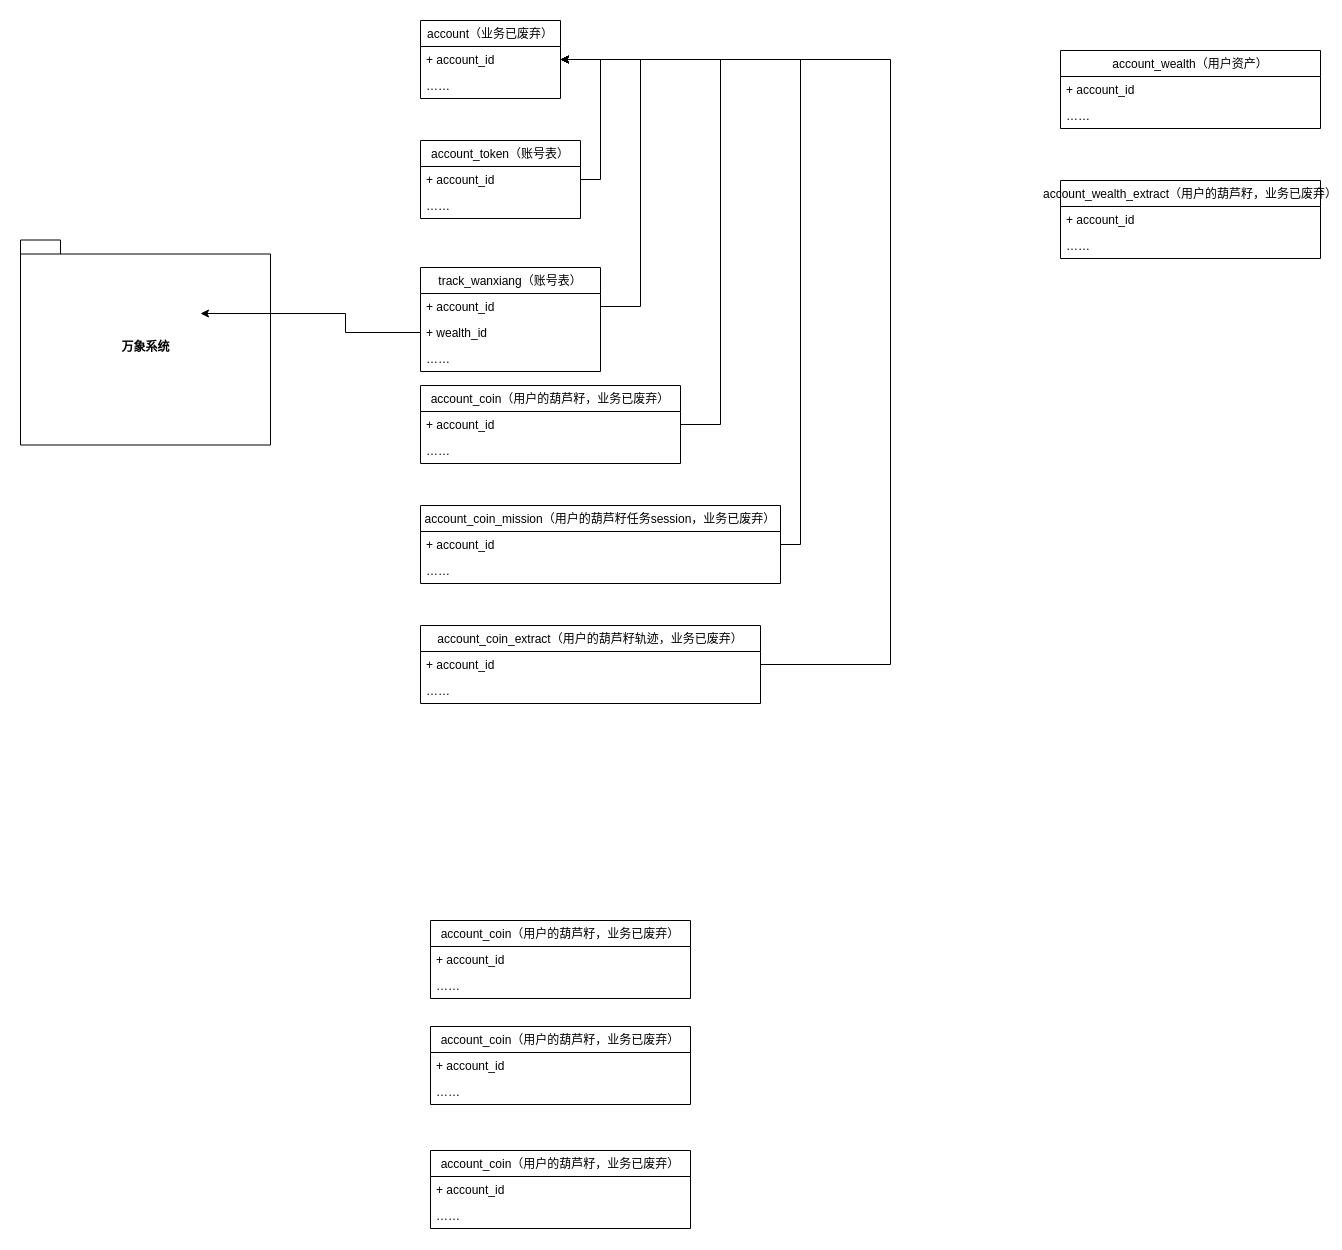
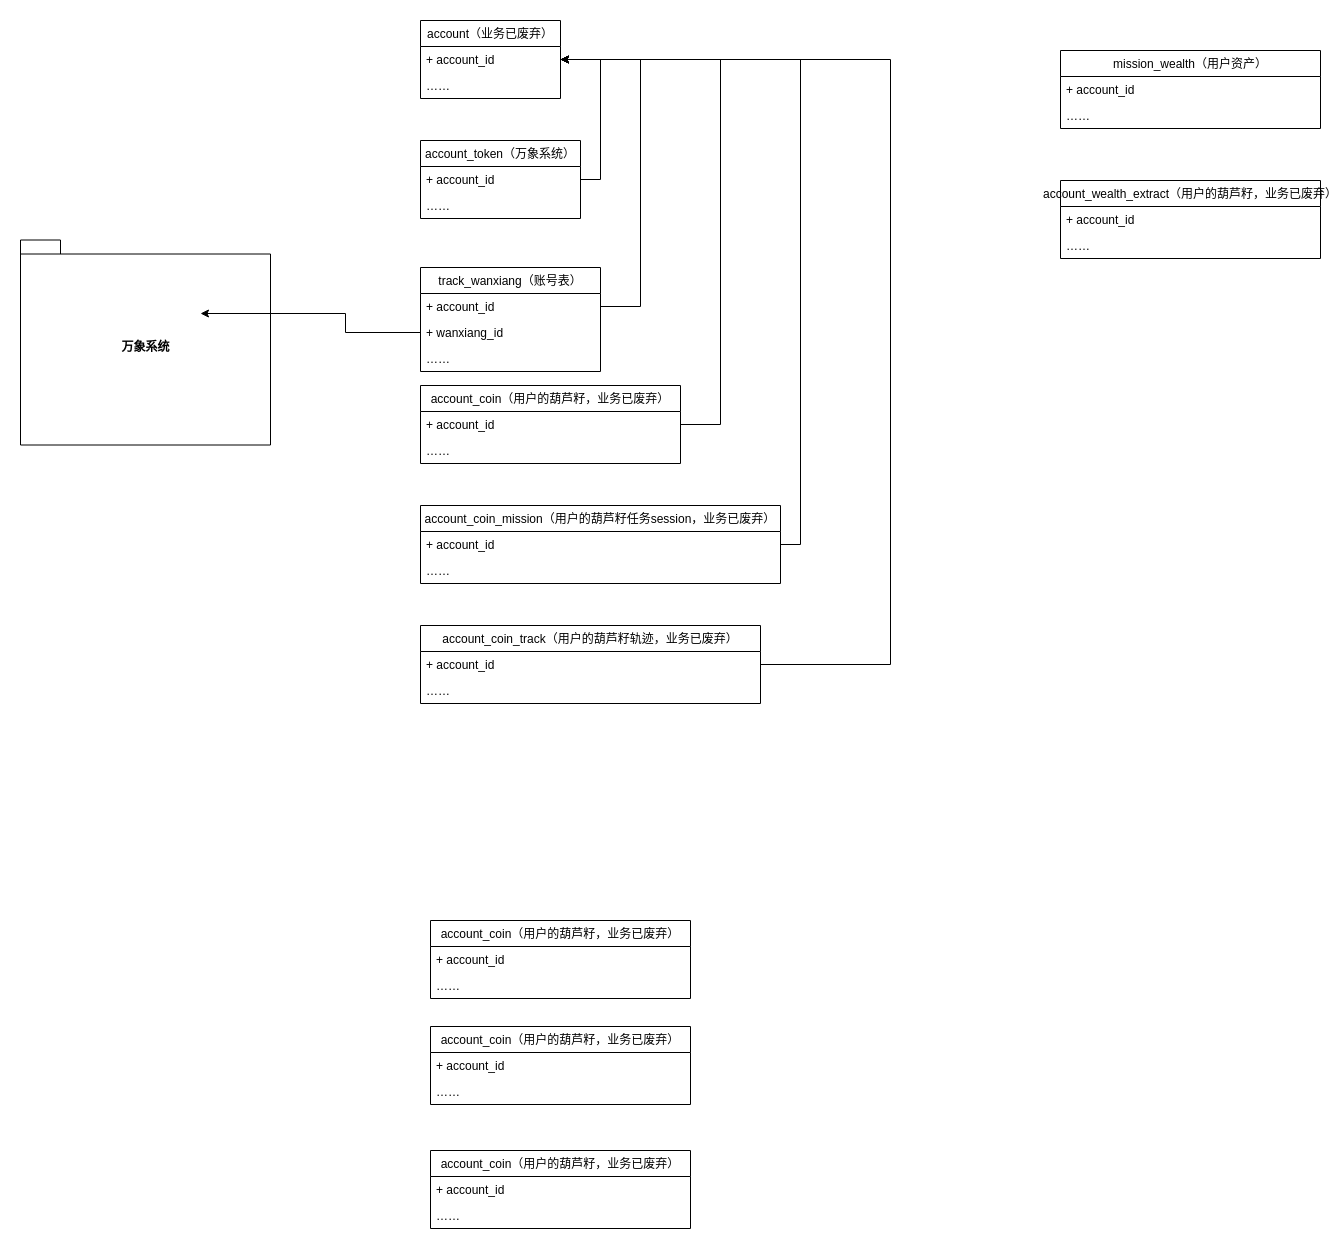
(1190, 64) -> (1190, 64)
(500, 154) -> (500, 154)
(460, 333) -> (467, 333)
(590, 639) -> (590, 639)
